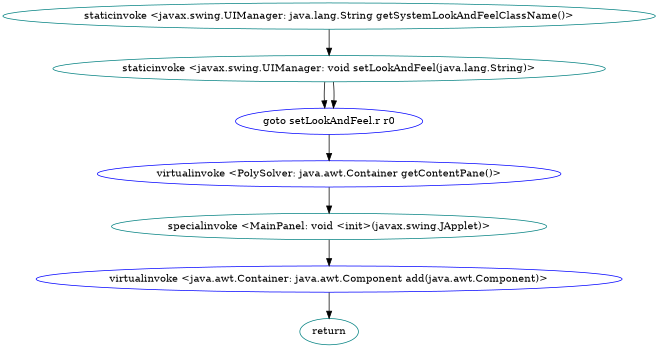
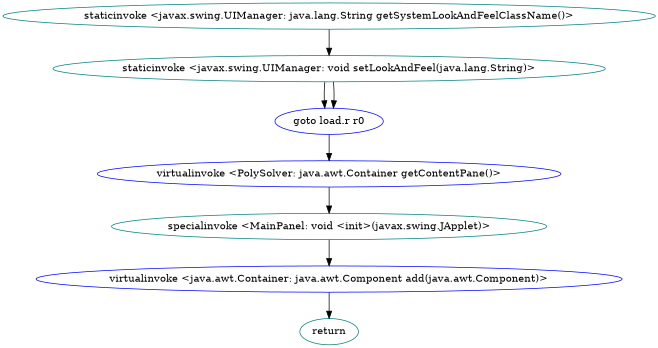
(329, 121) -> (329, 121)
